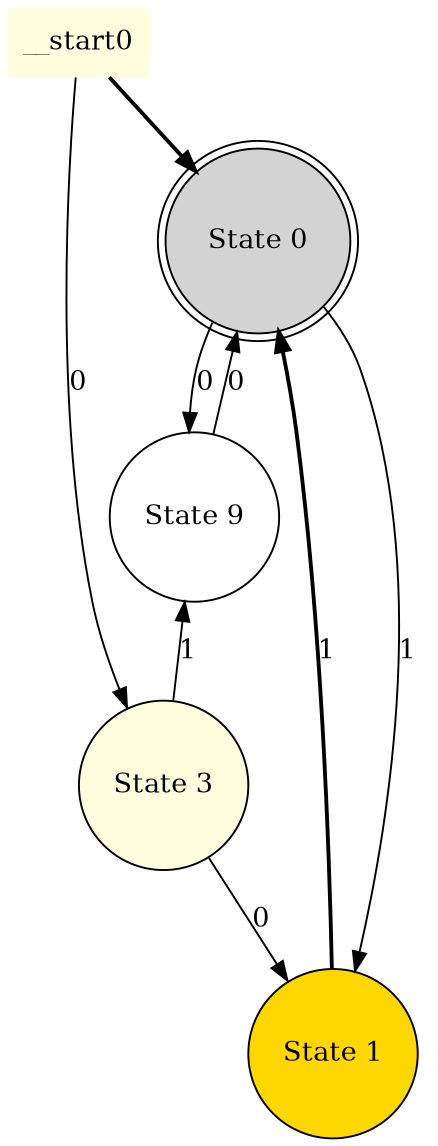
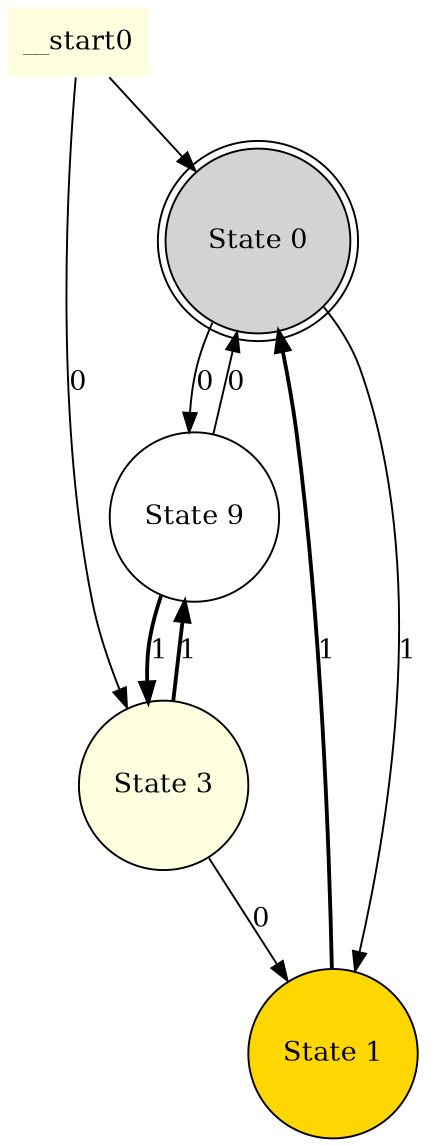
(146, 117) -> (146, 117)
none -> (150, 638)
(178, 661) -> (178, 661)
